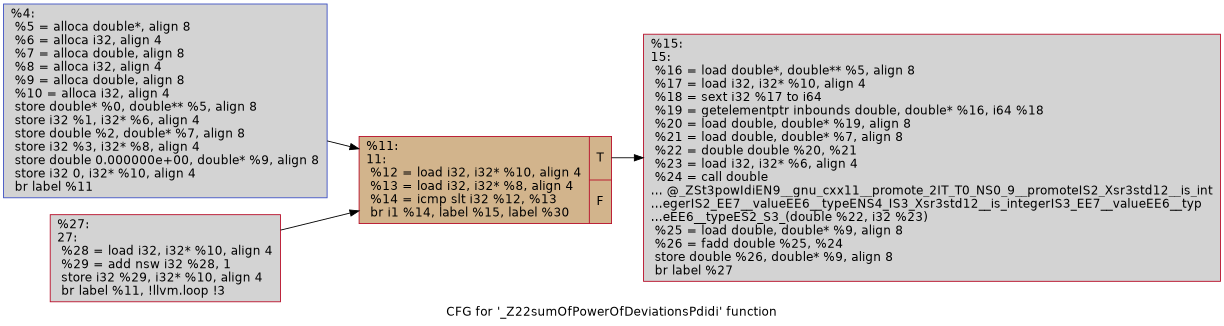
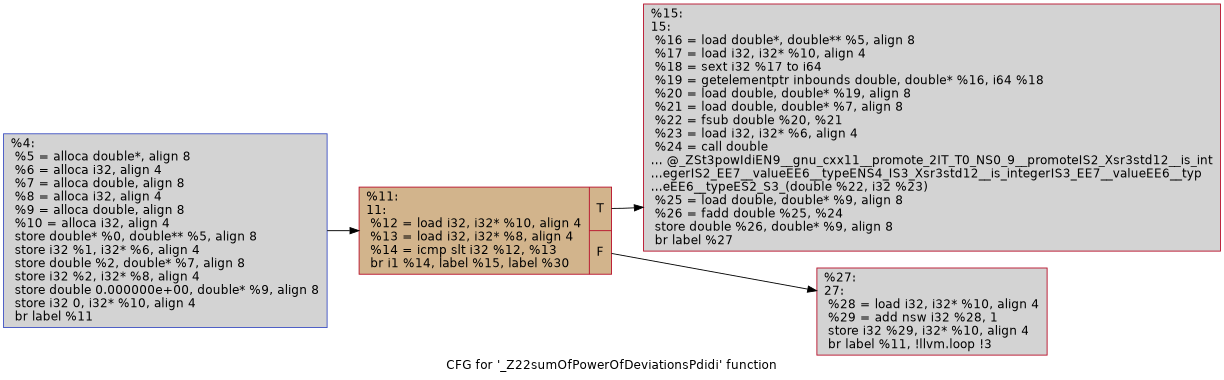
(106, 147) -> (106, 277)
(754, 151) -> (747, 120)
(315, 222) -> (710, 271)
